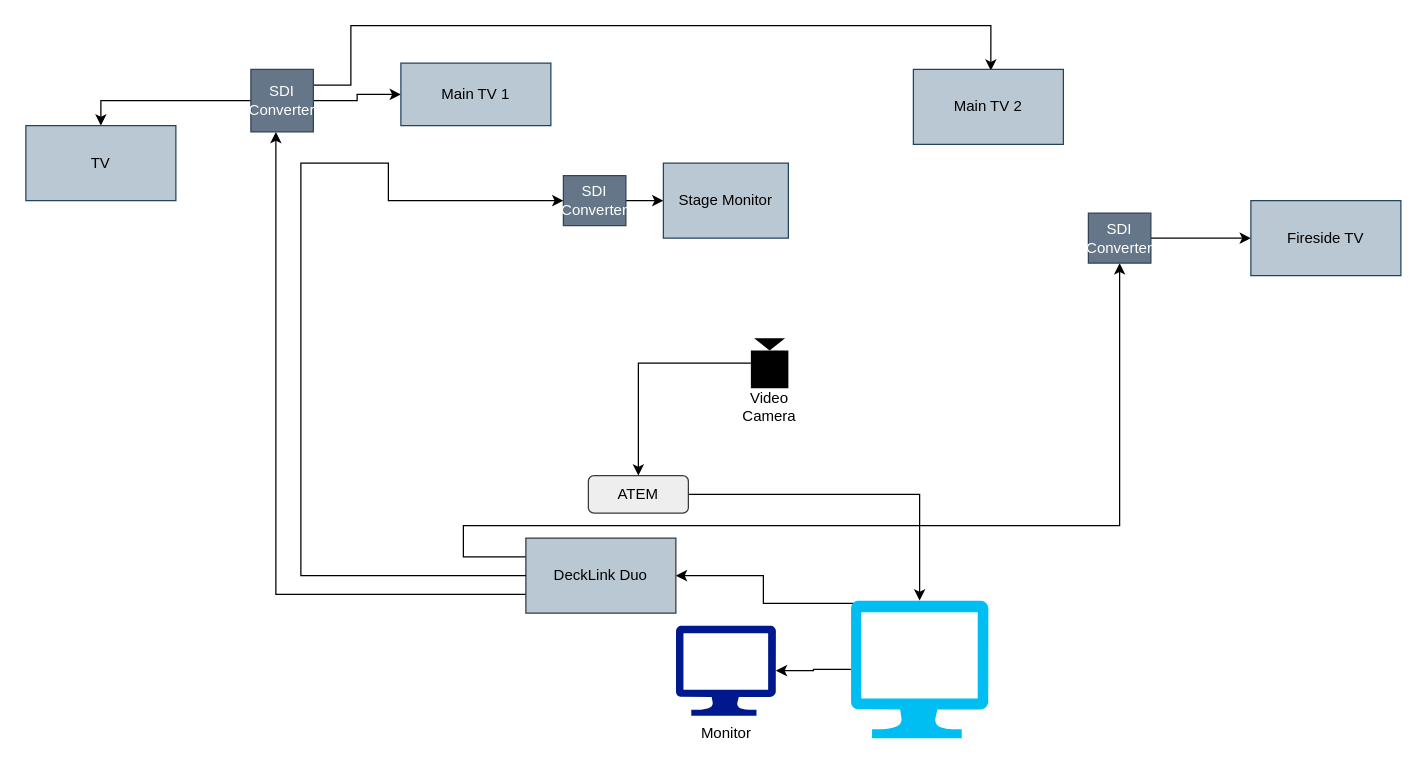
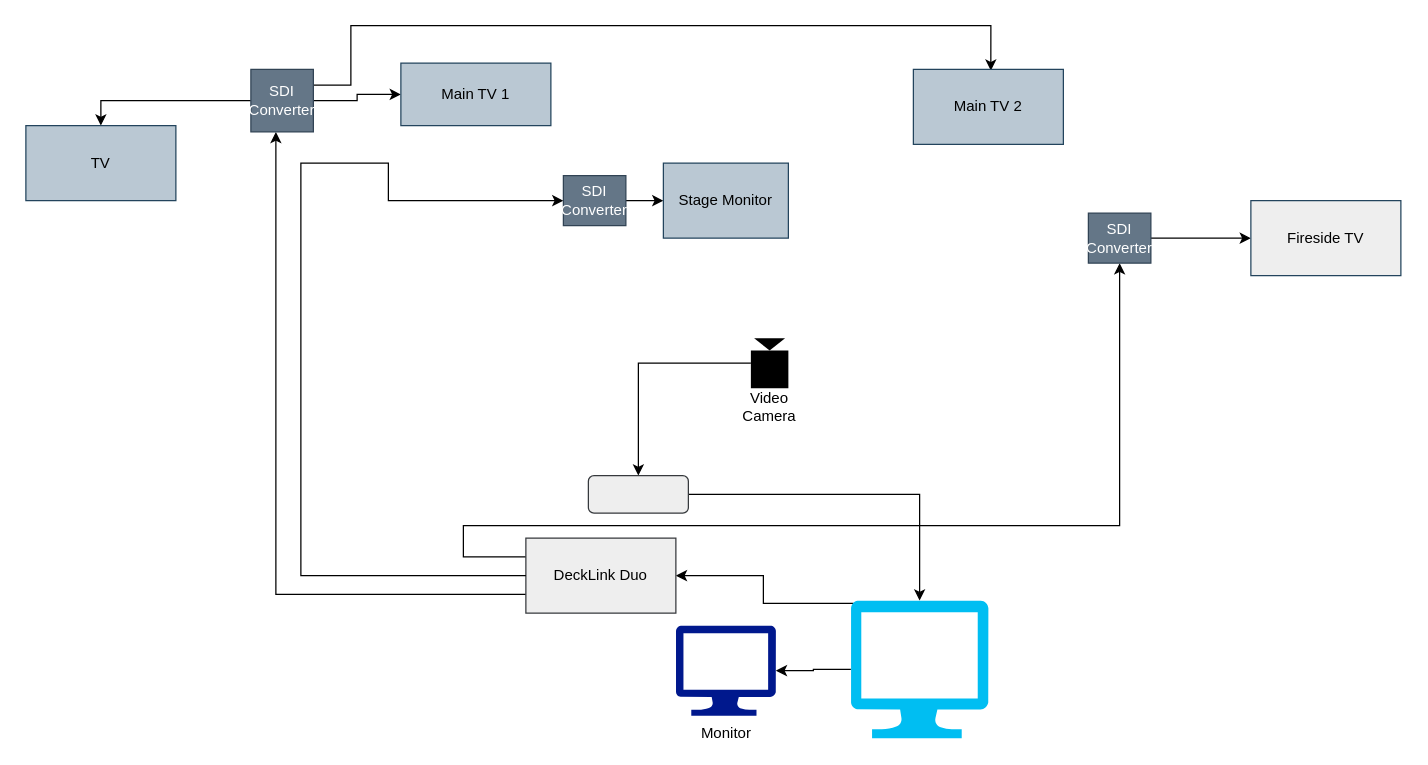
(1326, 238) -> (1326, 238)
(638, 494) -> none
(601, 576) -> (601, 576)
